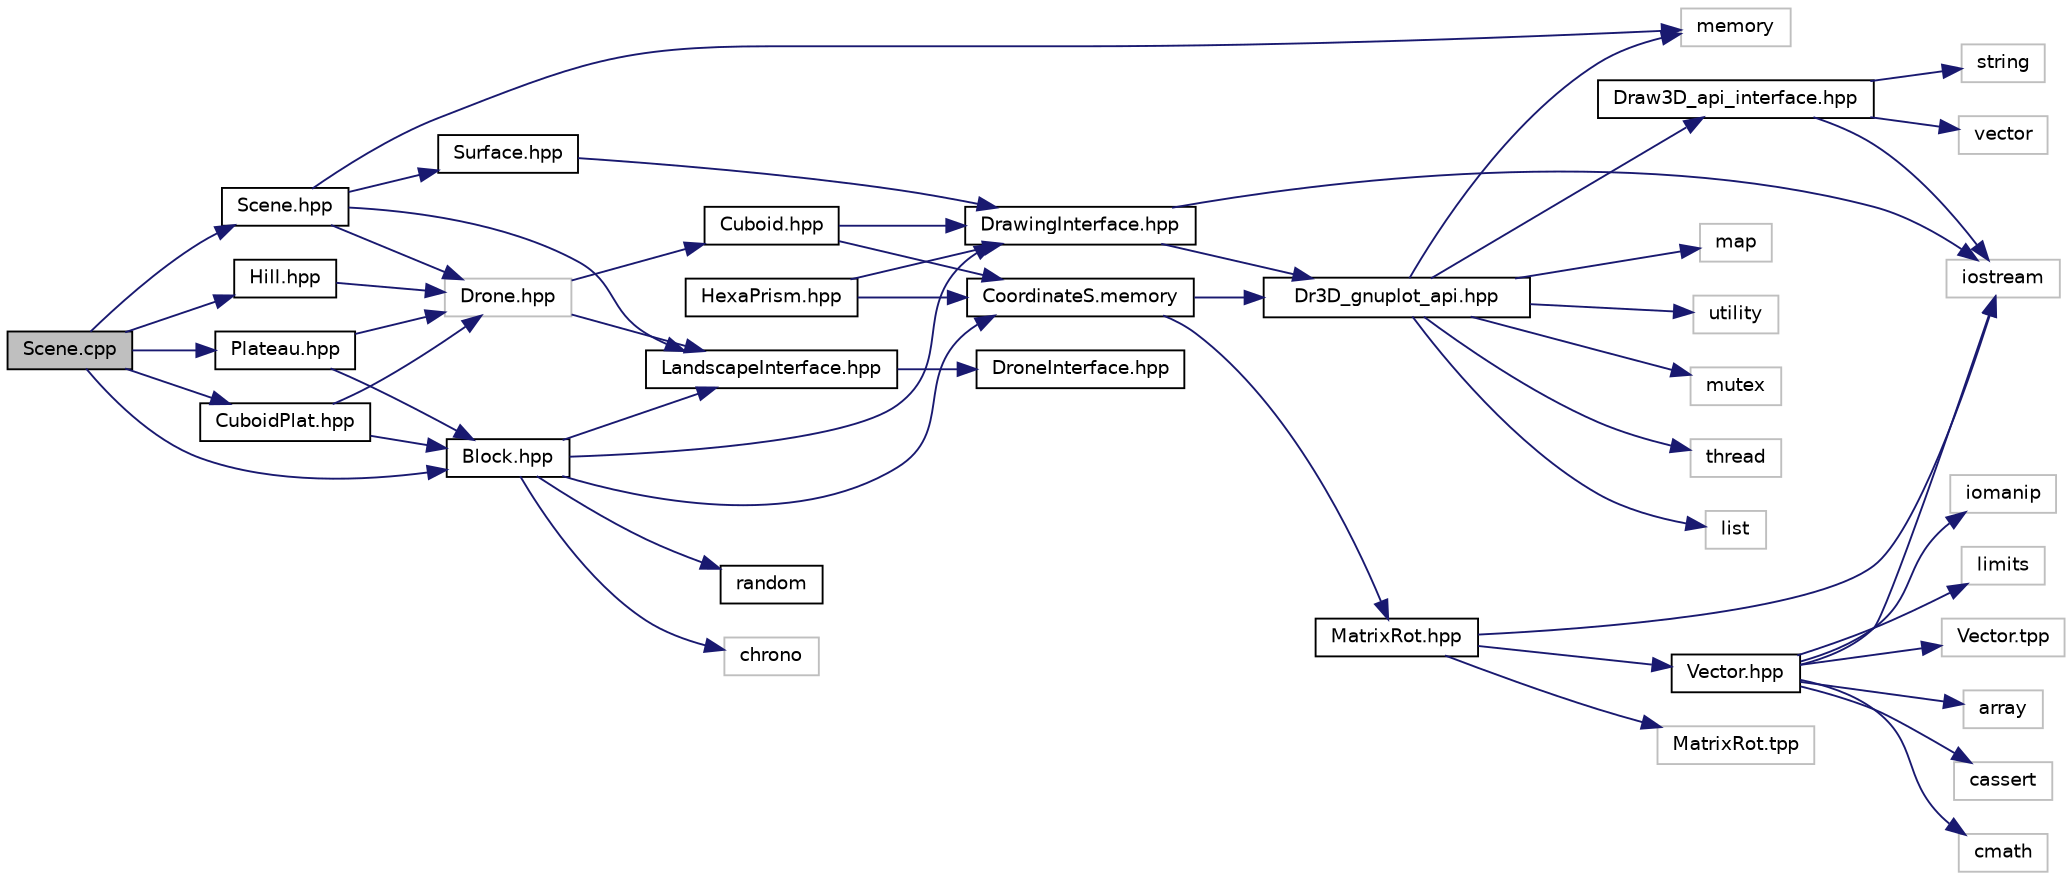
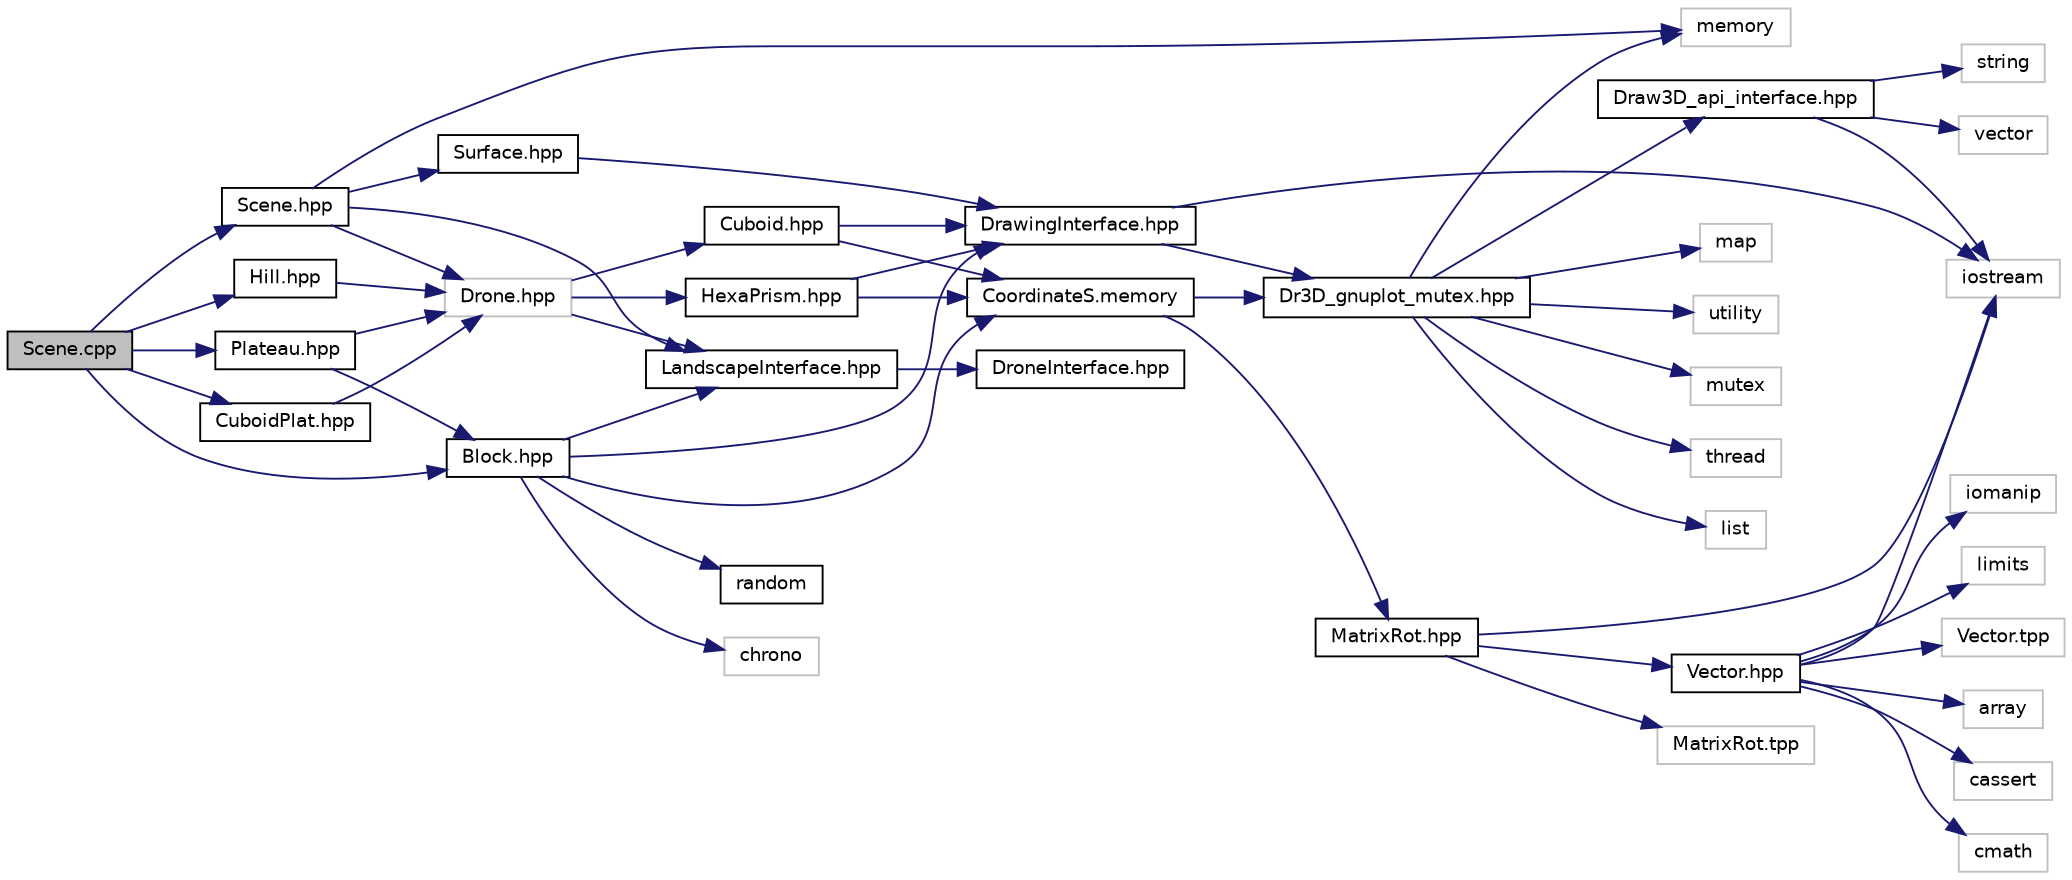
none -> (628, 298)
(1397, 298) -> (1397, 298)
(399, 441) -> none
